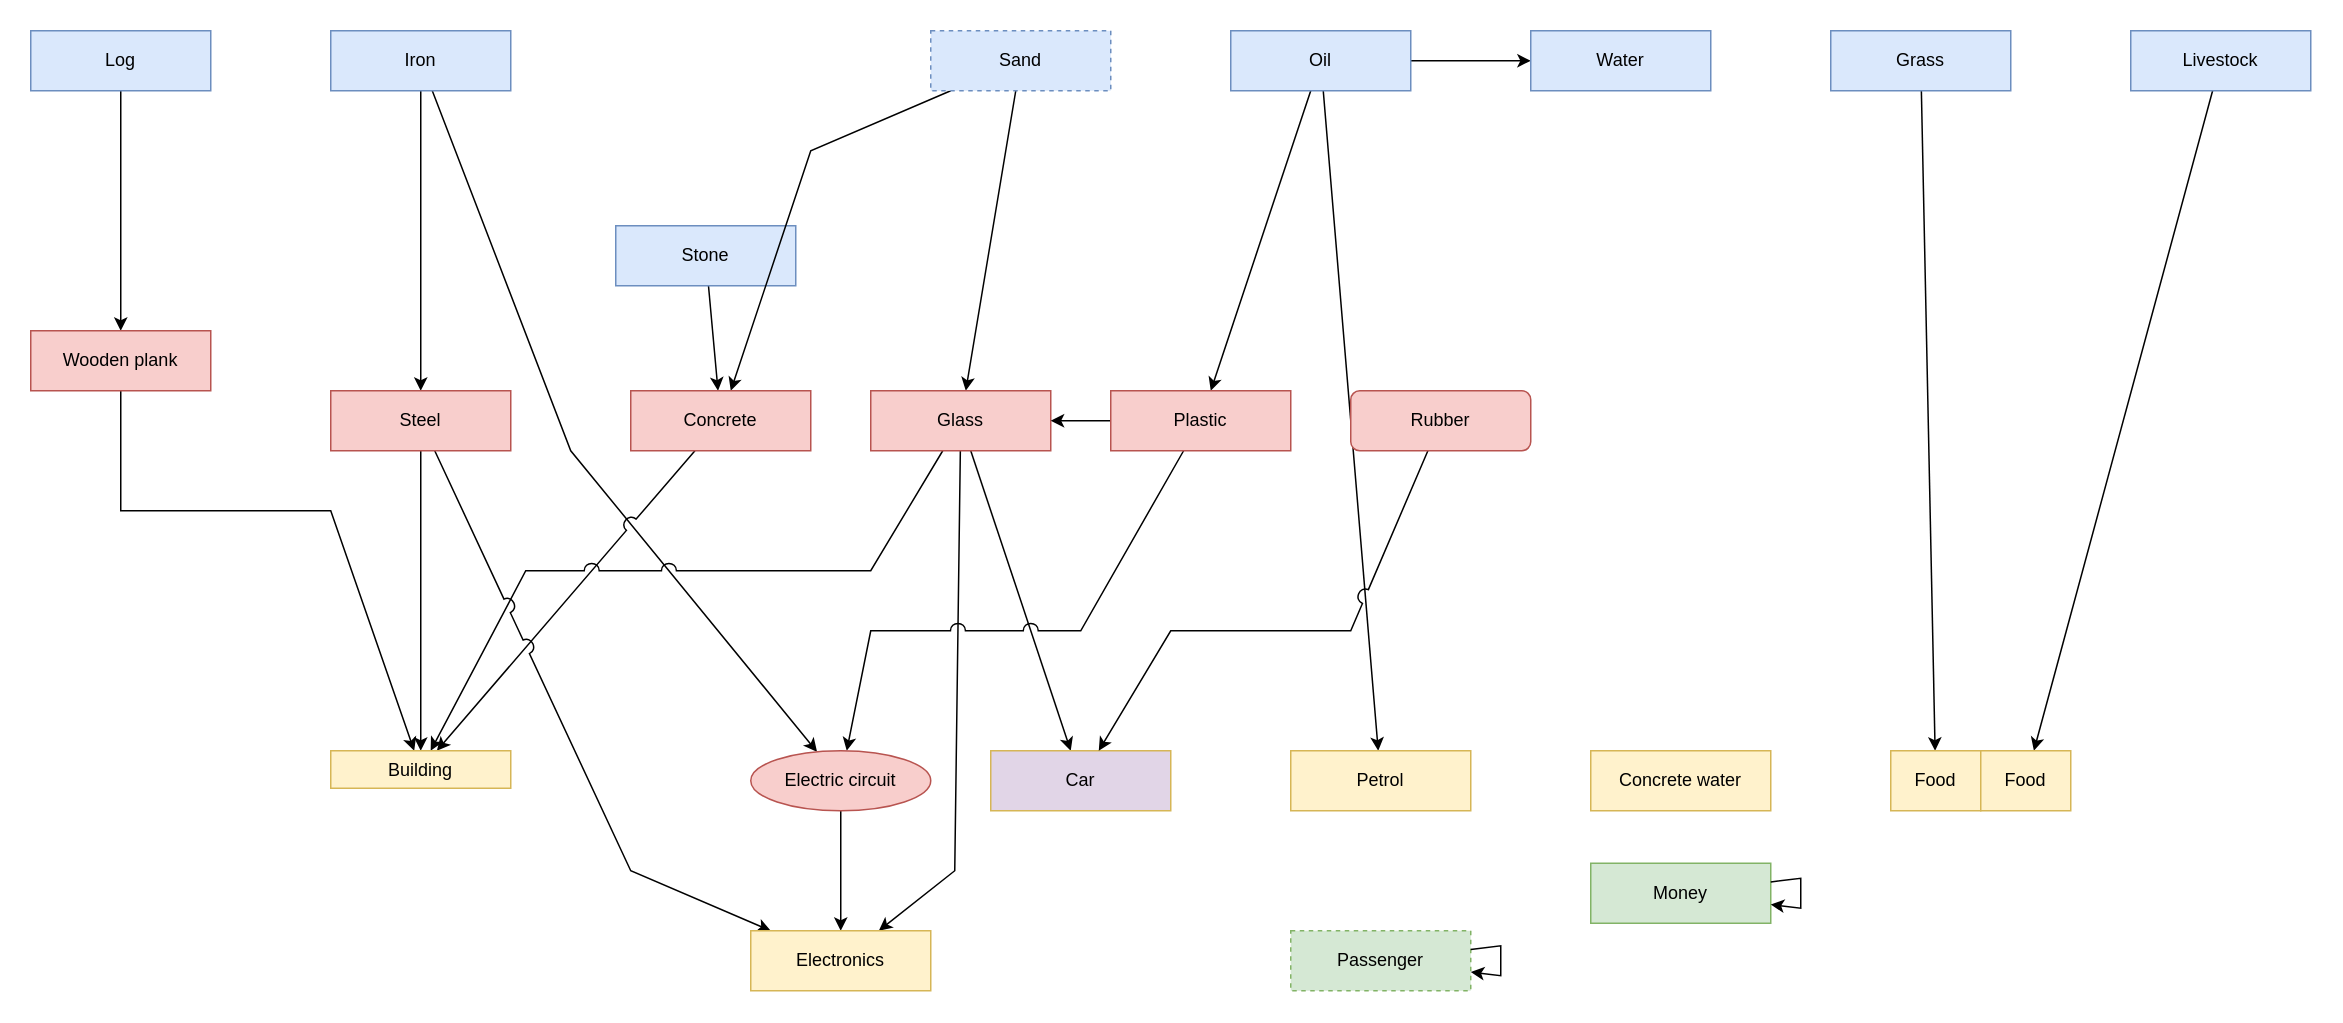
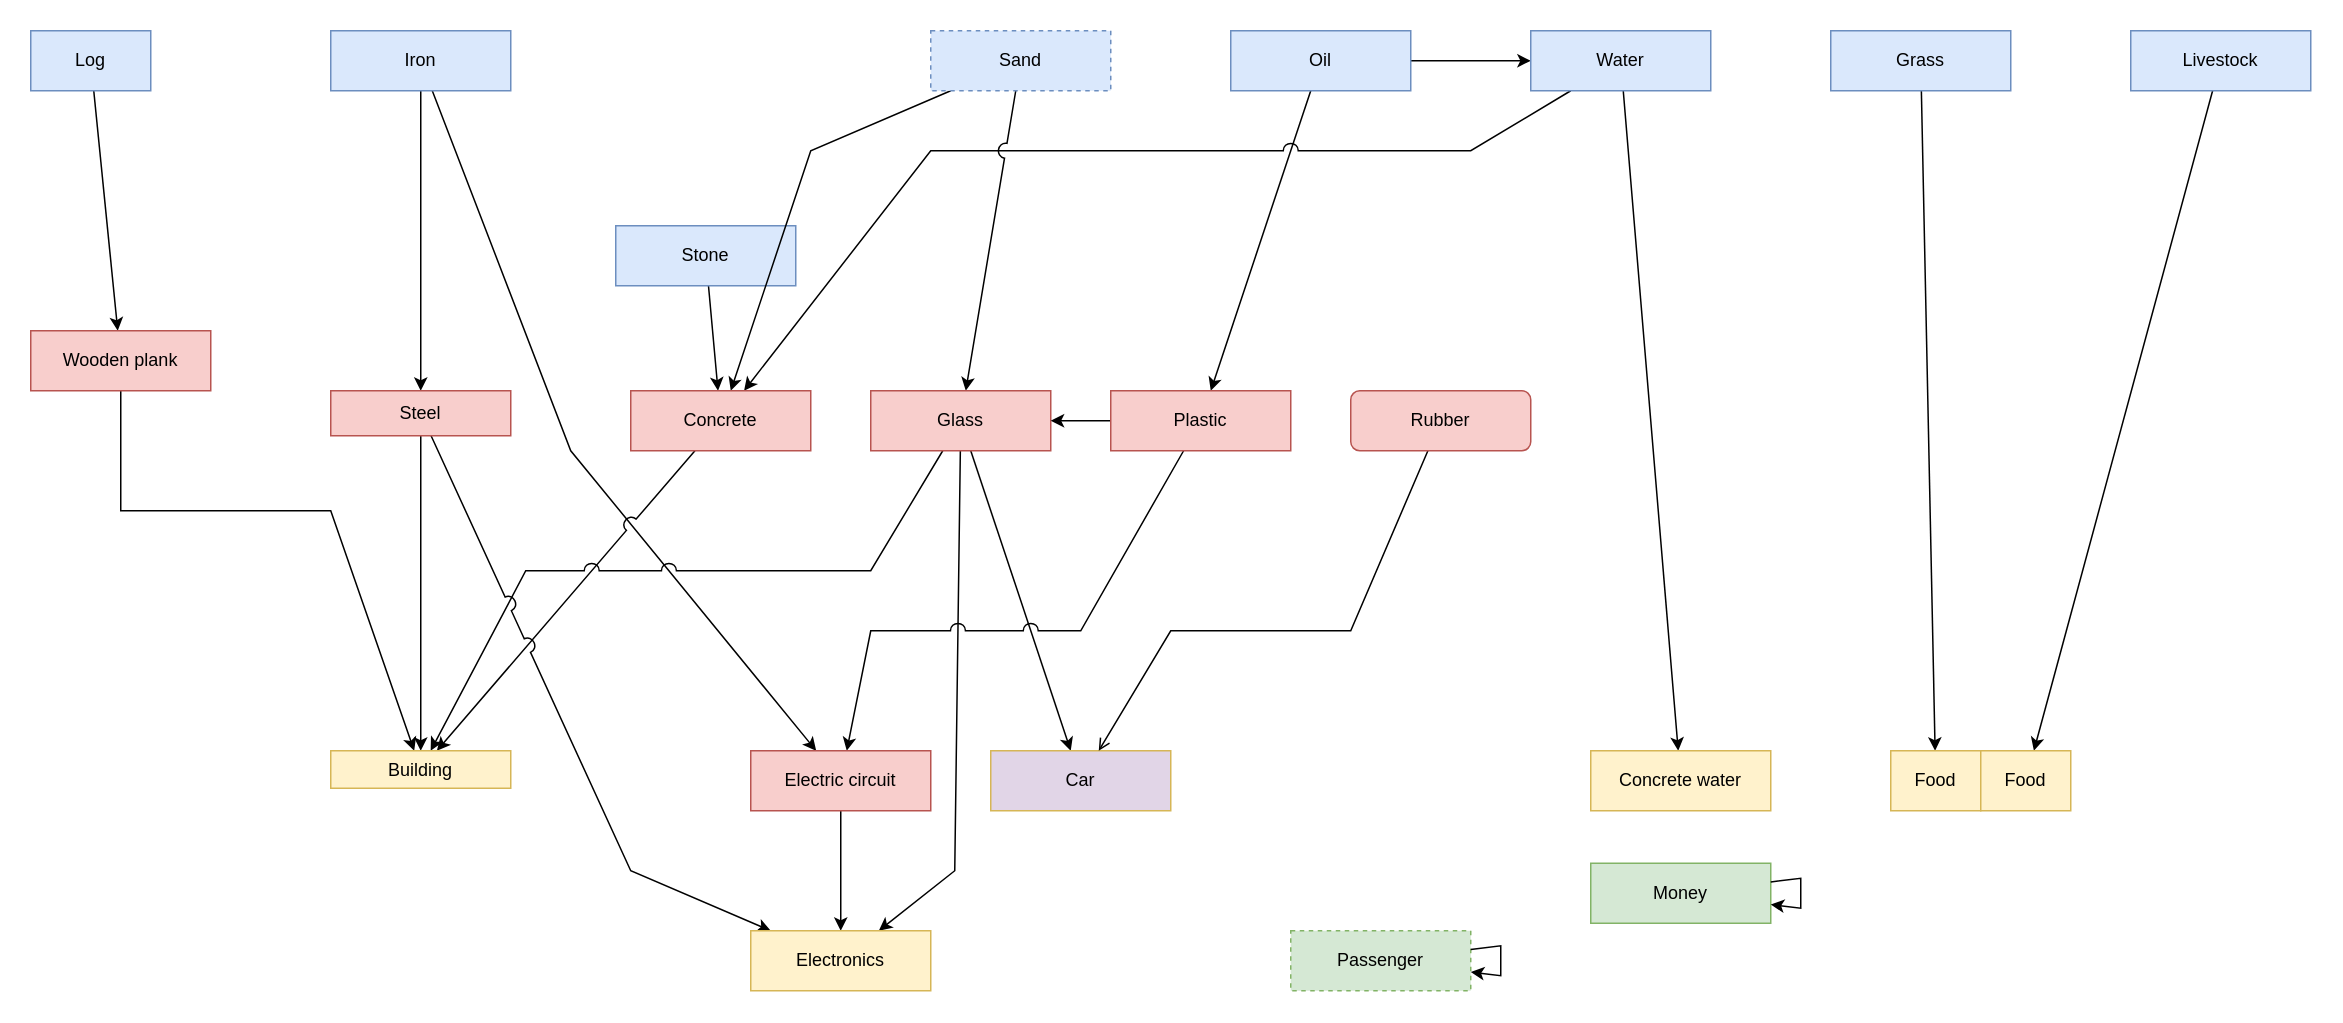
(121, 61) -> (91, 61)
none -> (1114, 151)
(1337, 253) -> none
none -> (1650, 416)
(421, 421) -> (421, 413)
(1105, 741) -> (1103, 744)
(841, 781) -> (841, 781)
(1381, 781) -> none
